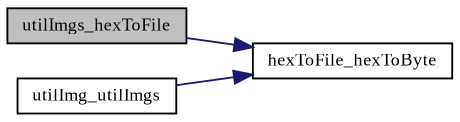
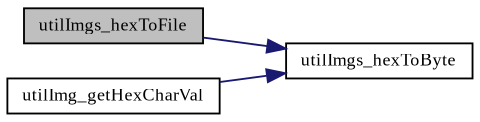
(353, 61) -> (379, 61)
(97, 96) -> (114, 96)
